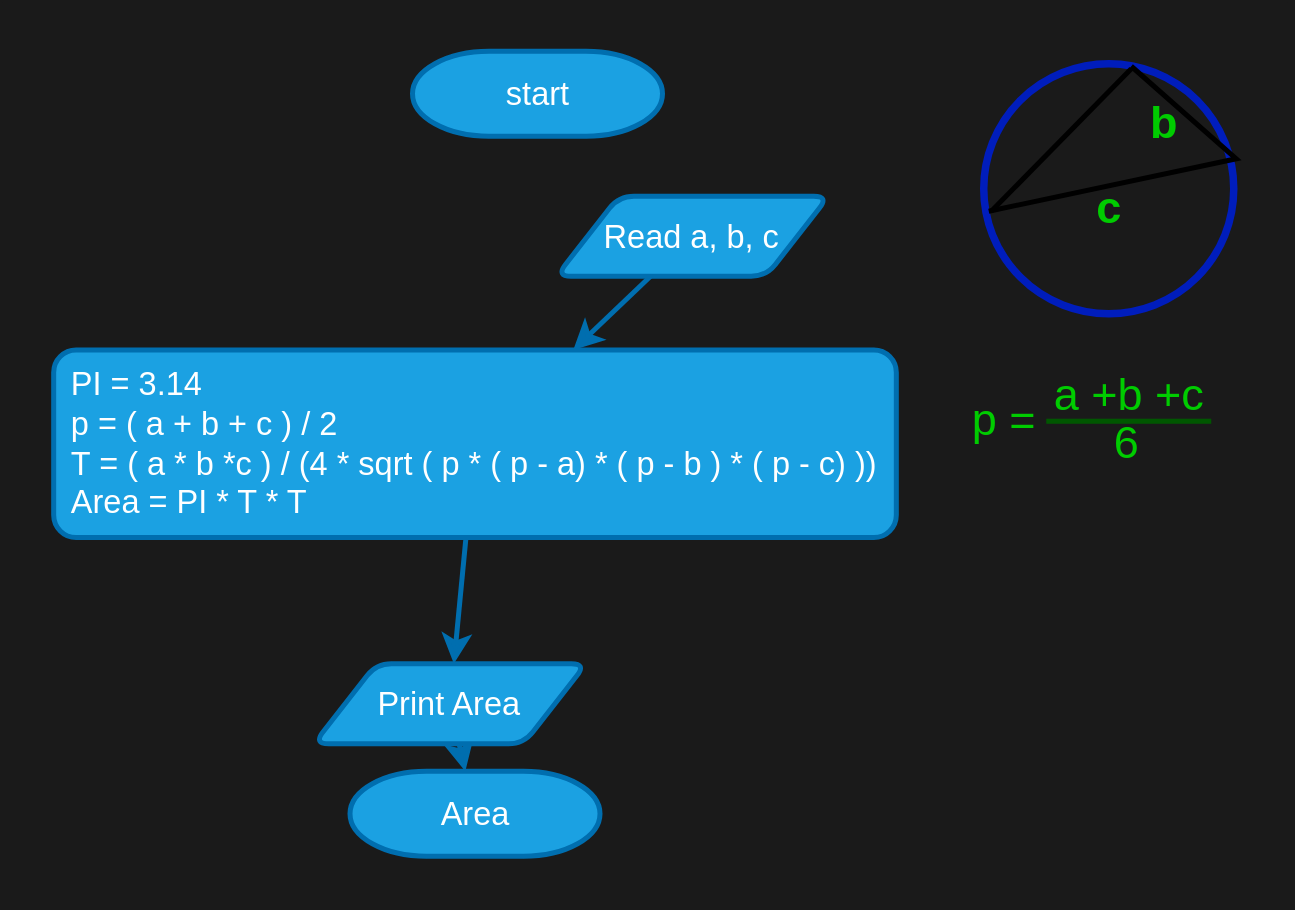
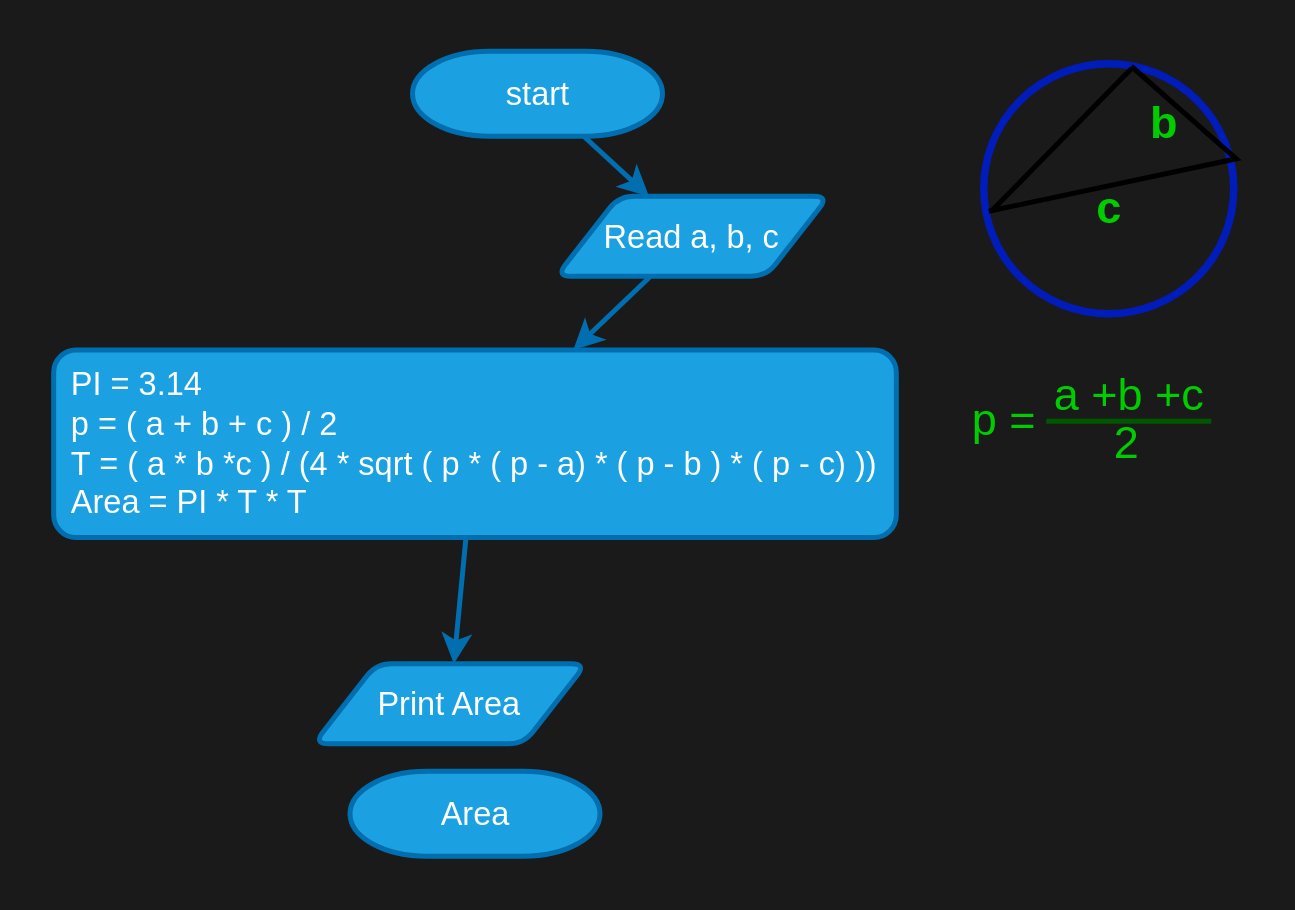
none -> (609, 159)
(1128, 444) -> (1128, 444)
(460, 747) -> none
